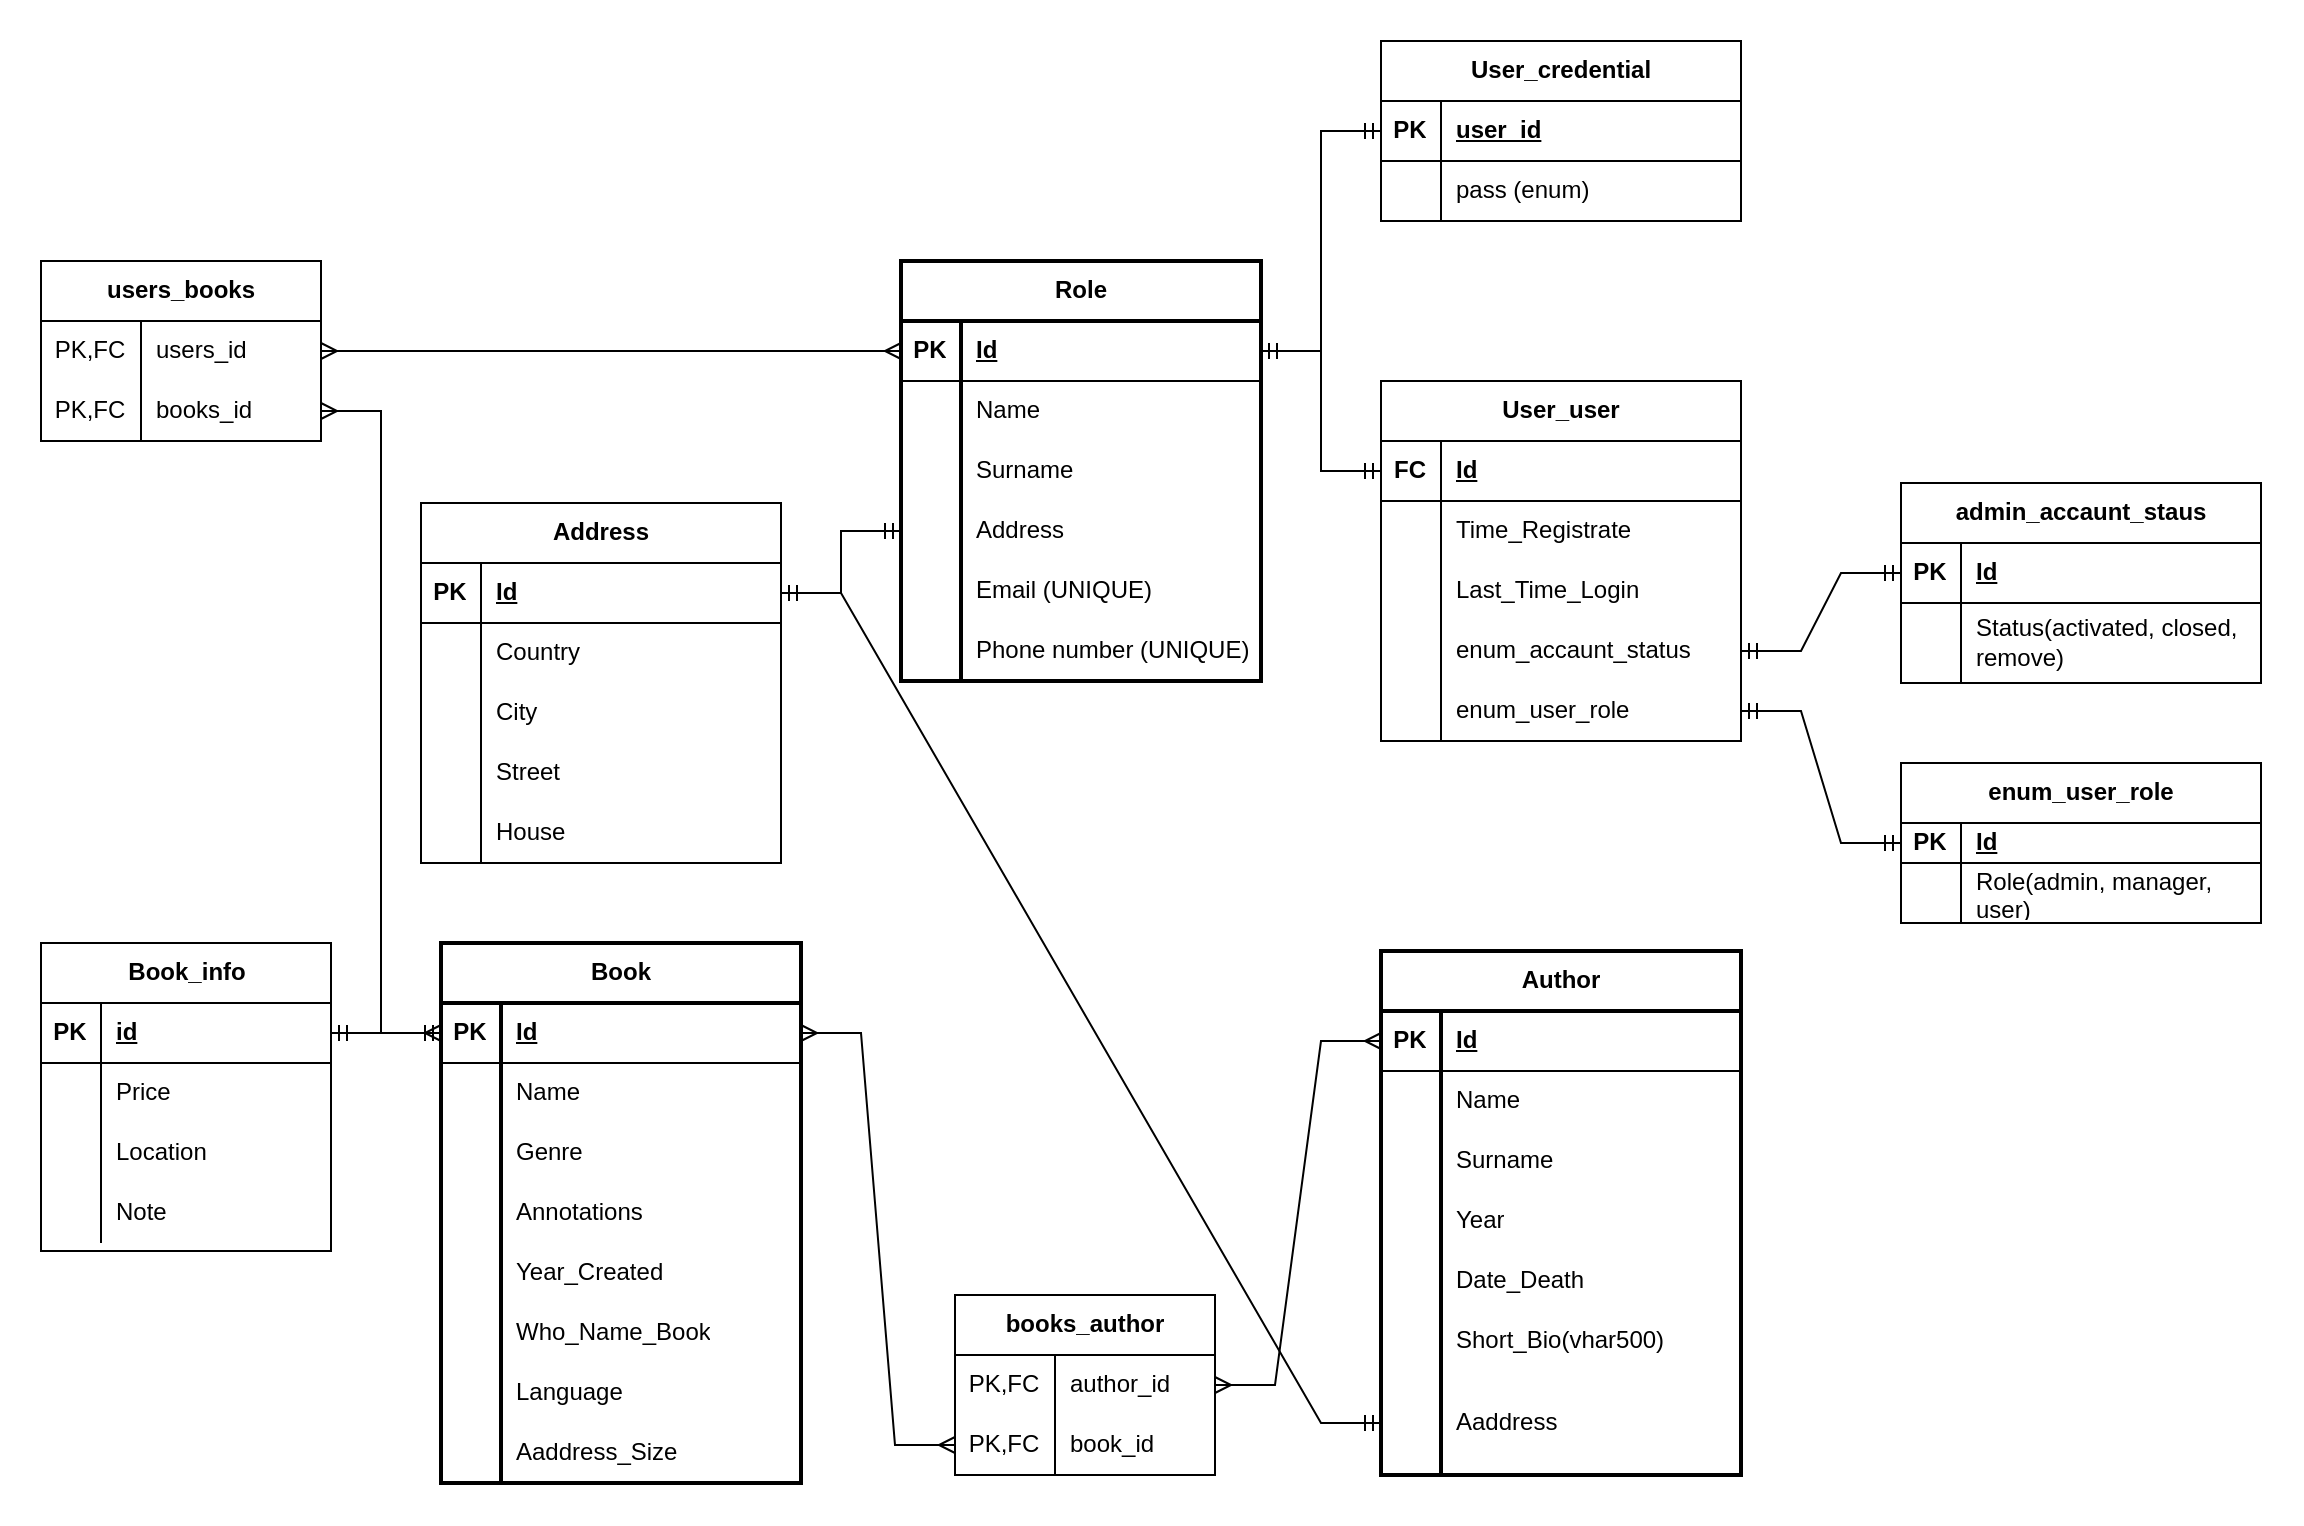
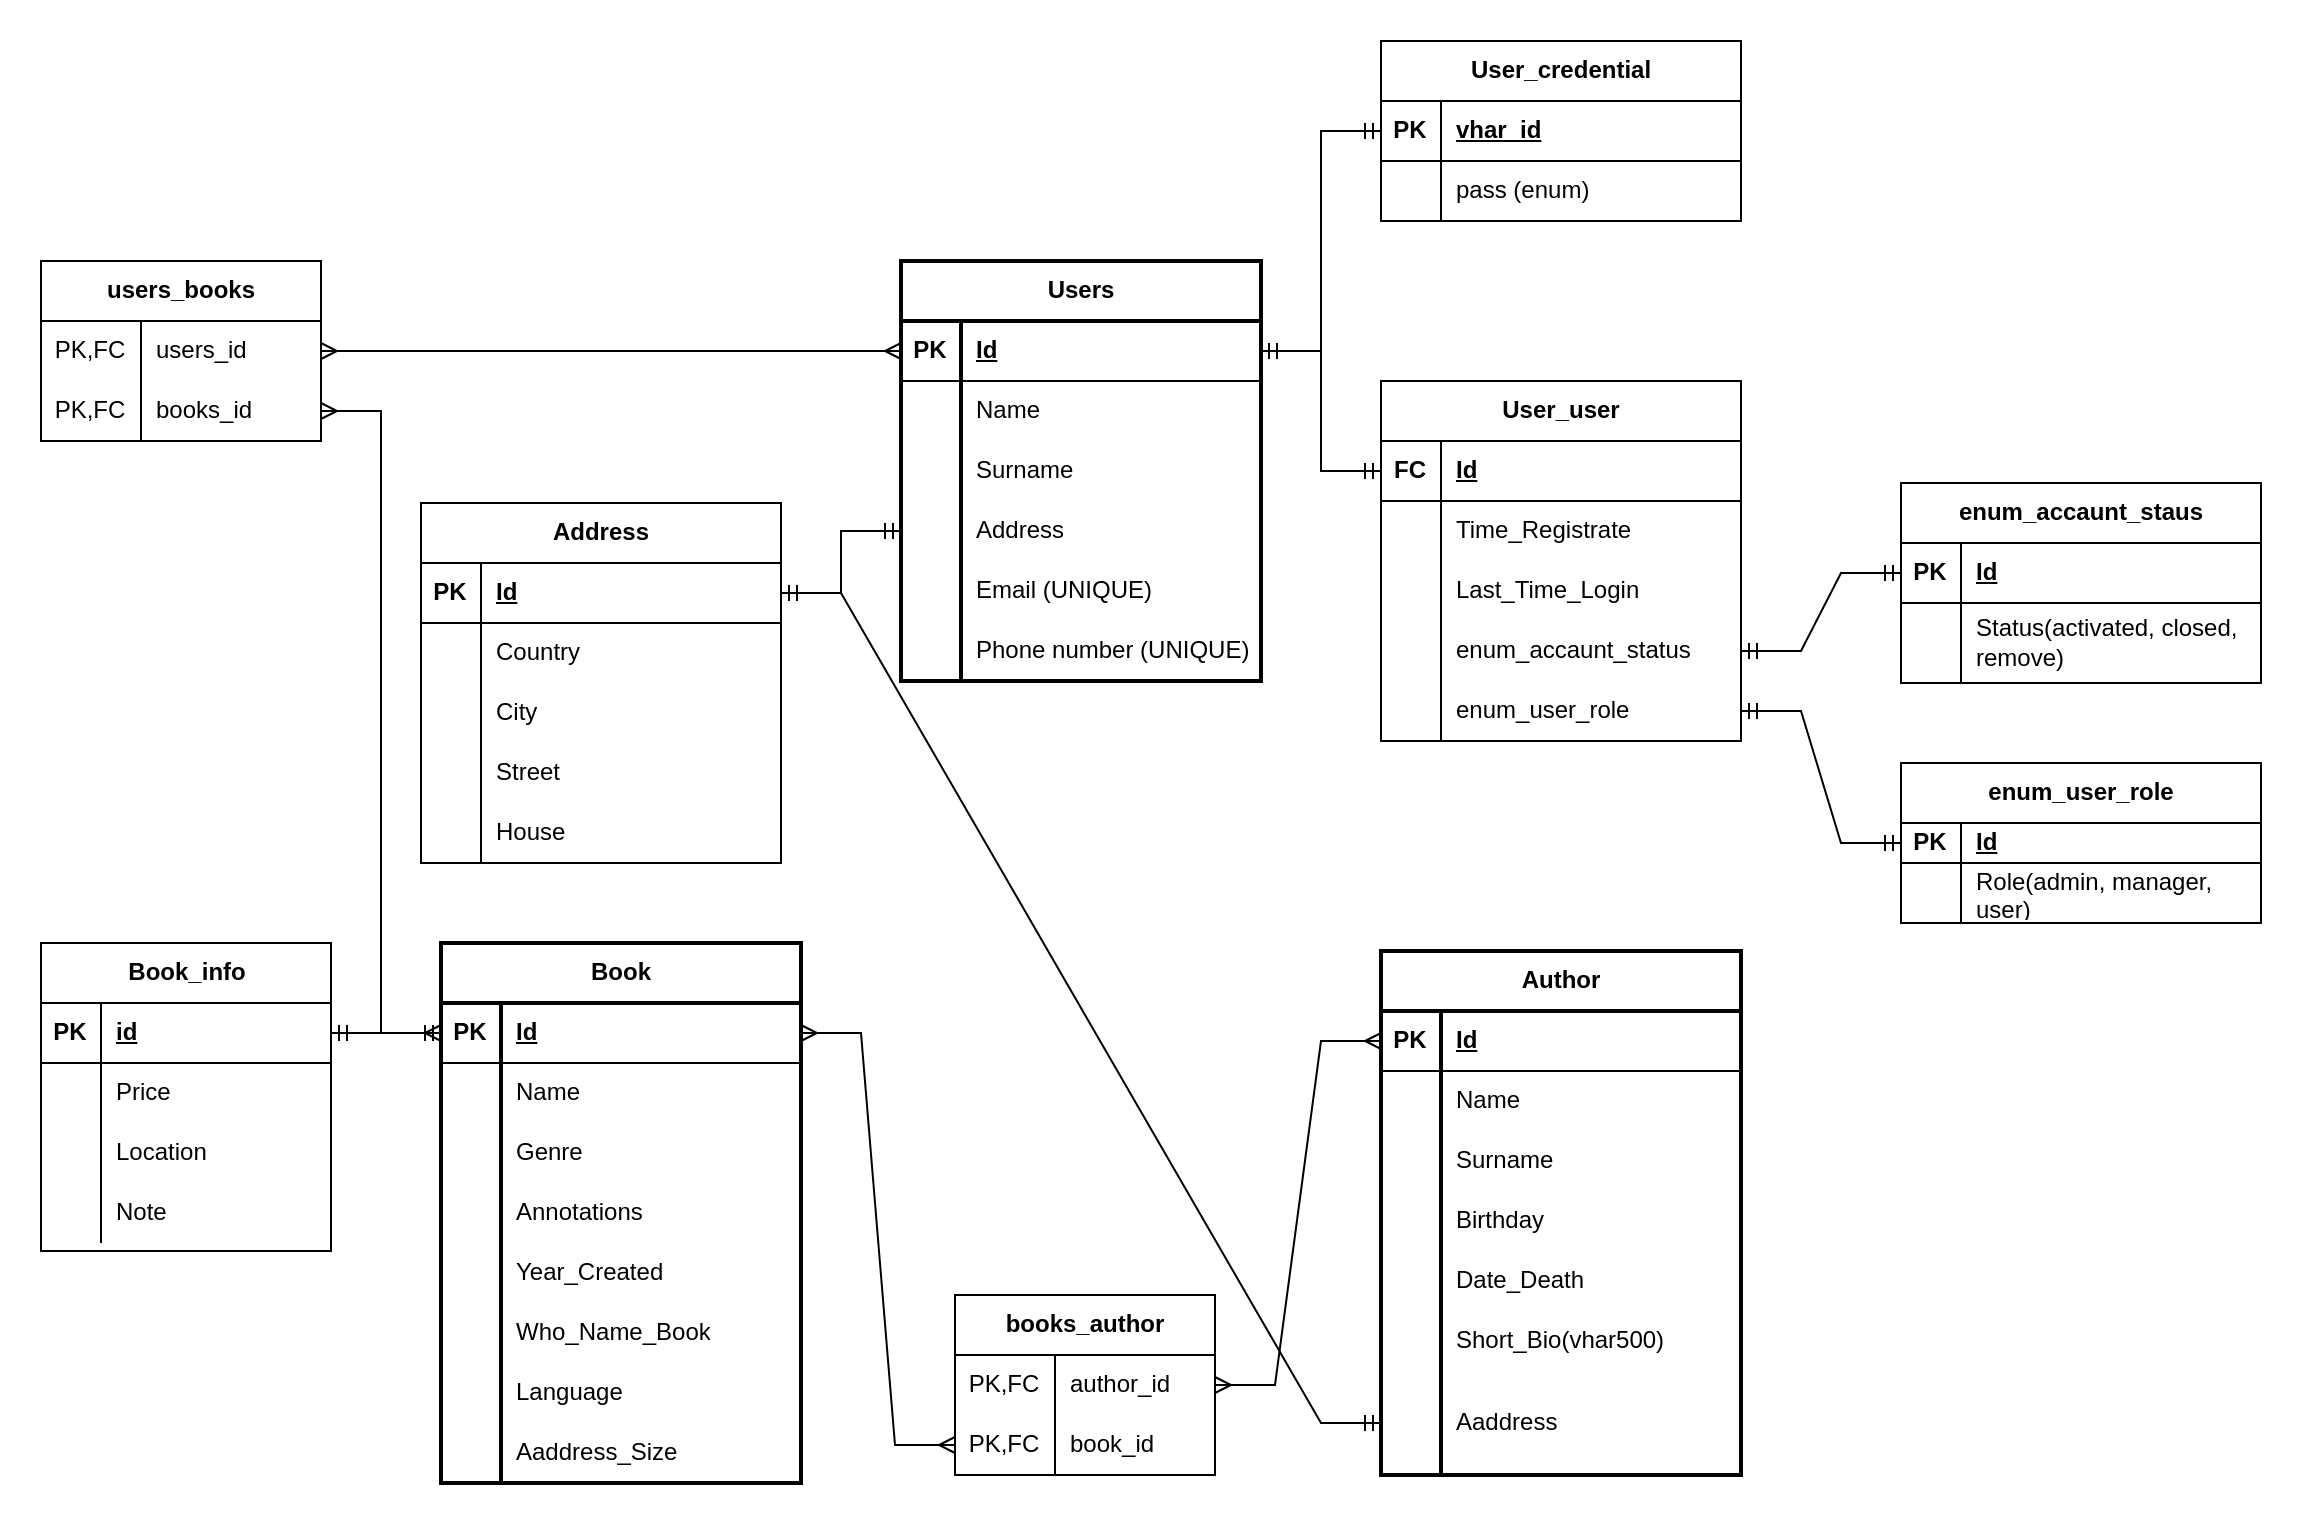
(1501, 131) -> (1501, 131)
(1082, 291) -> (1082, 291)
(2082, 513) -> (2082, 513)
(1484, 1221) -> (1508, 1221)
